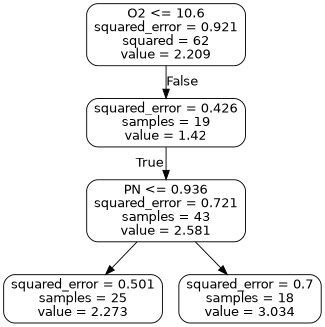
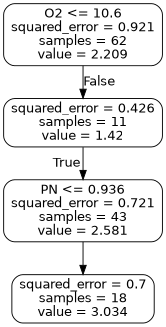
(166, 35) -> (83, 35)
(166, 123) -> (83, 123)
(83, 299) -> none
